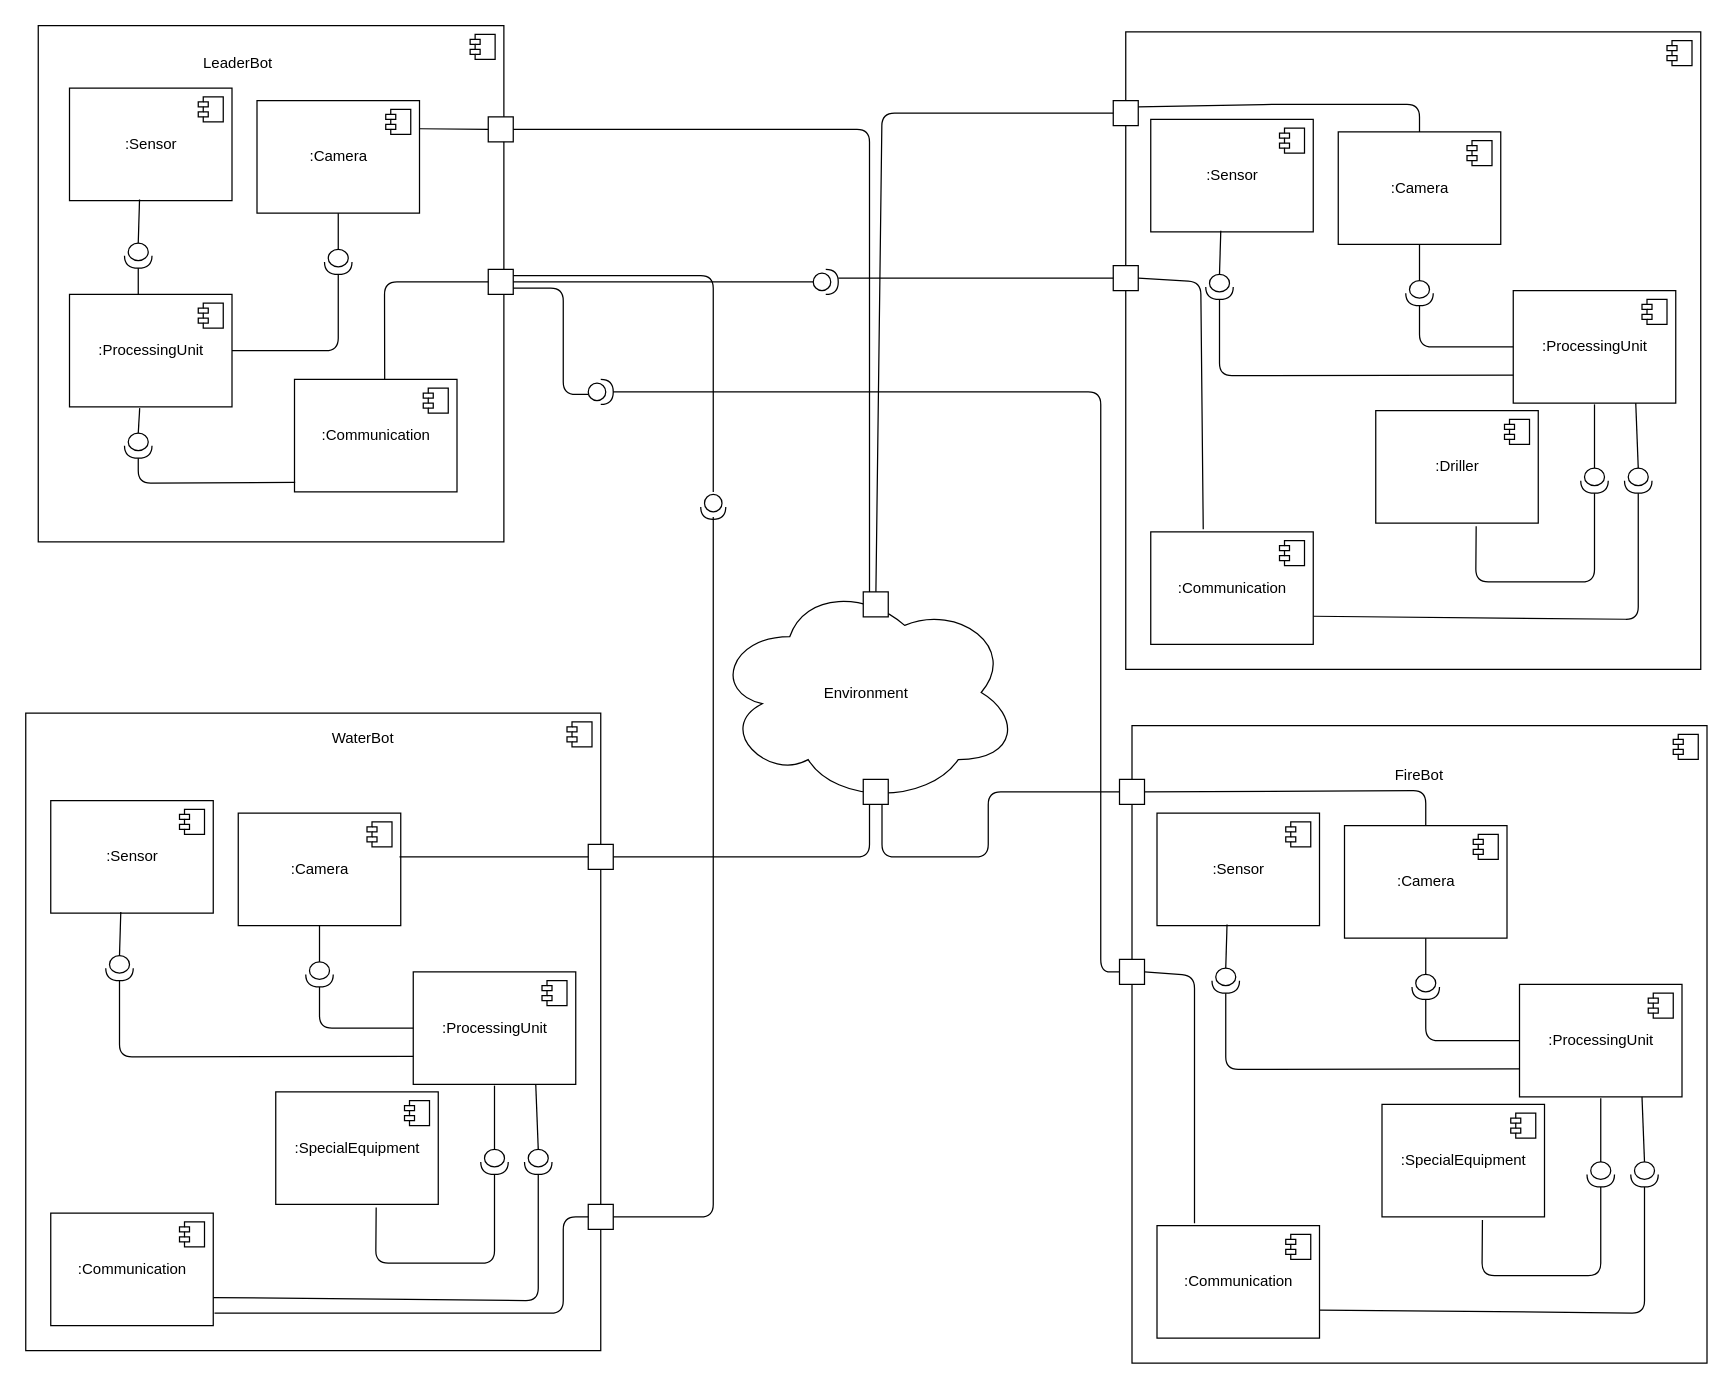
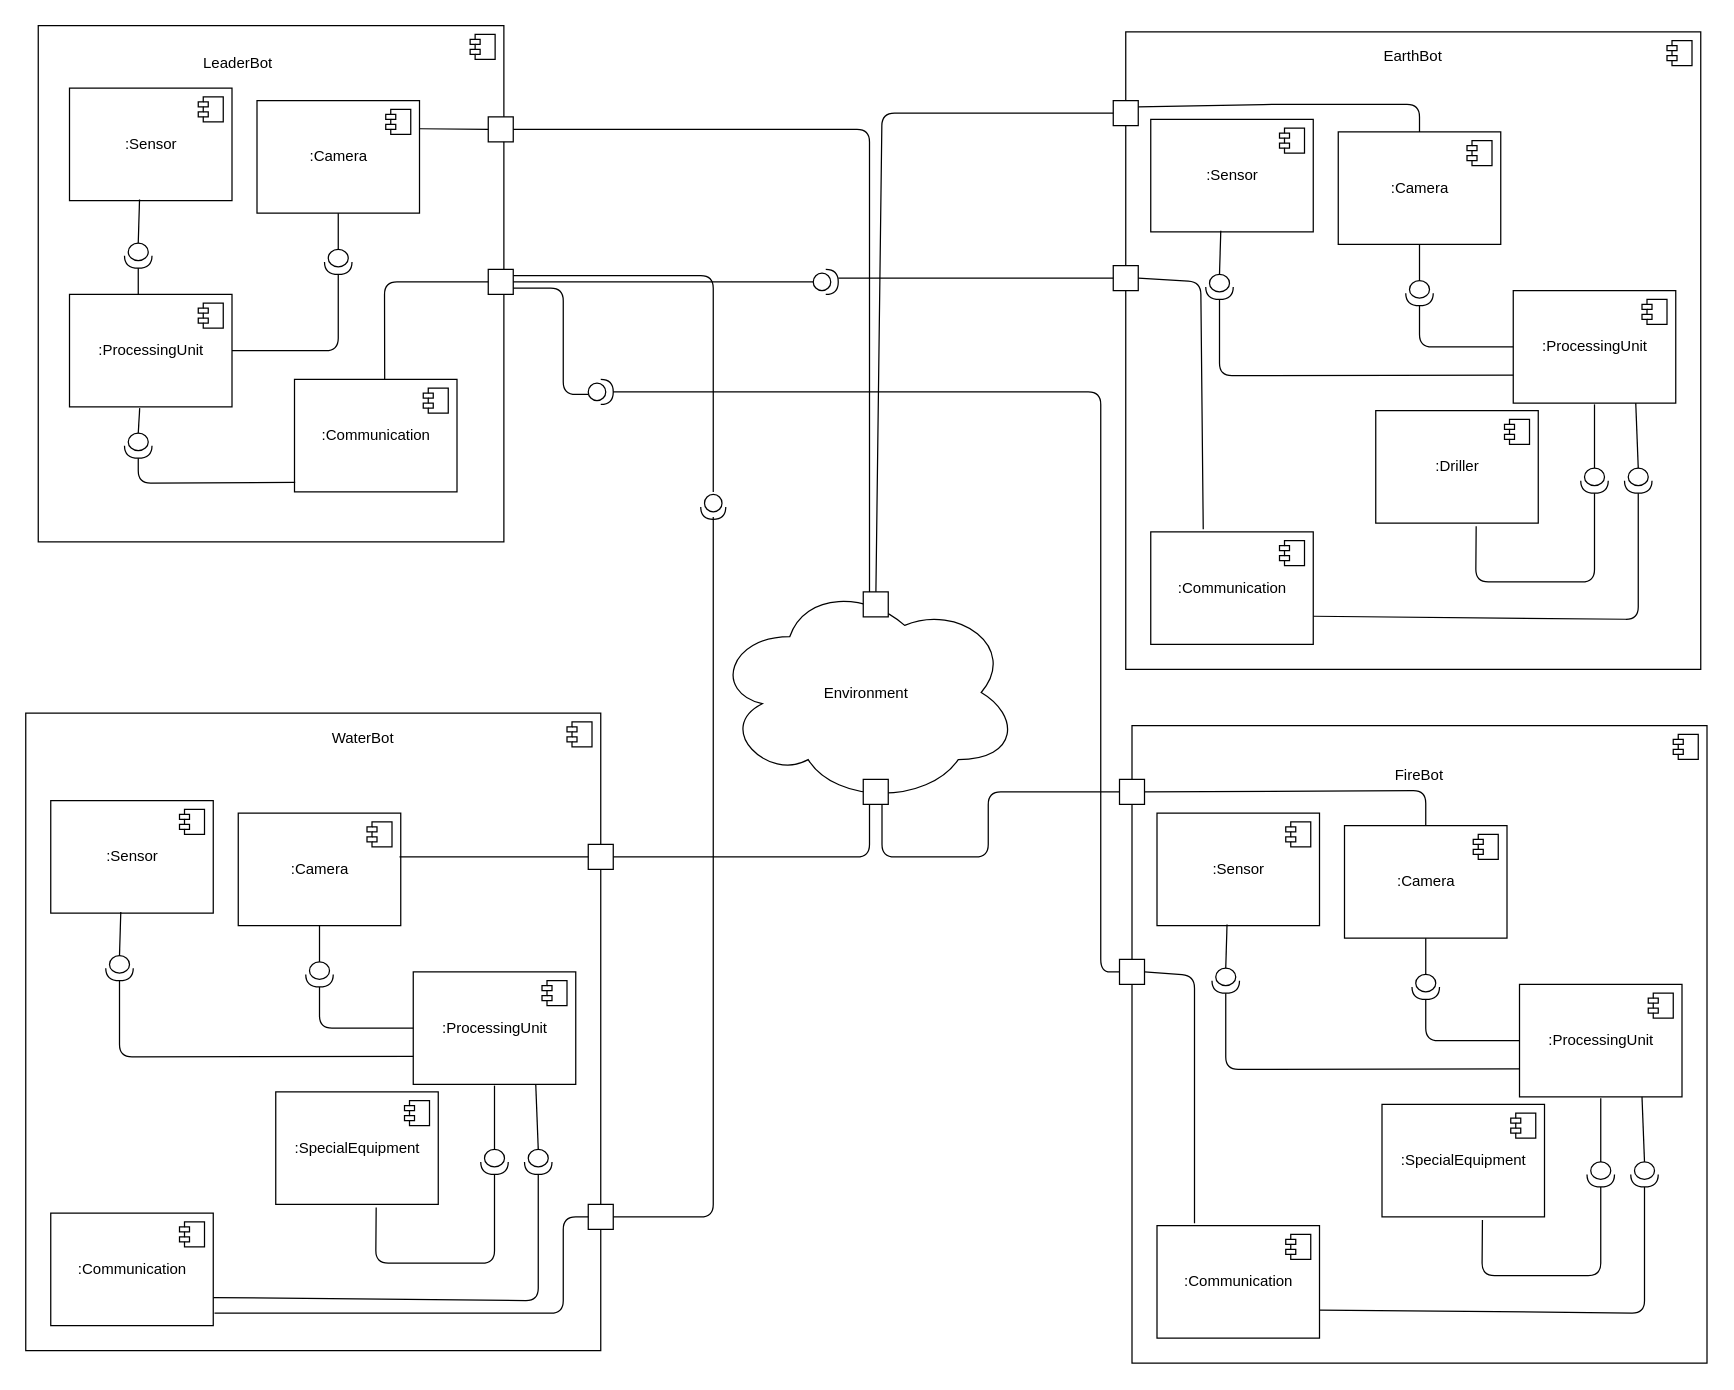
none -> (1413, 57)
